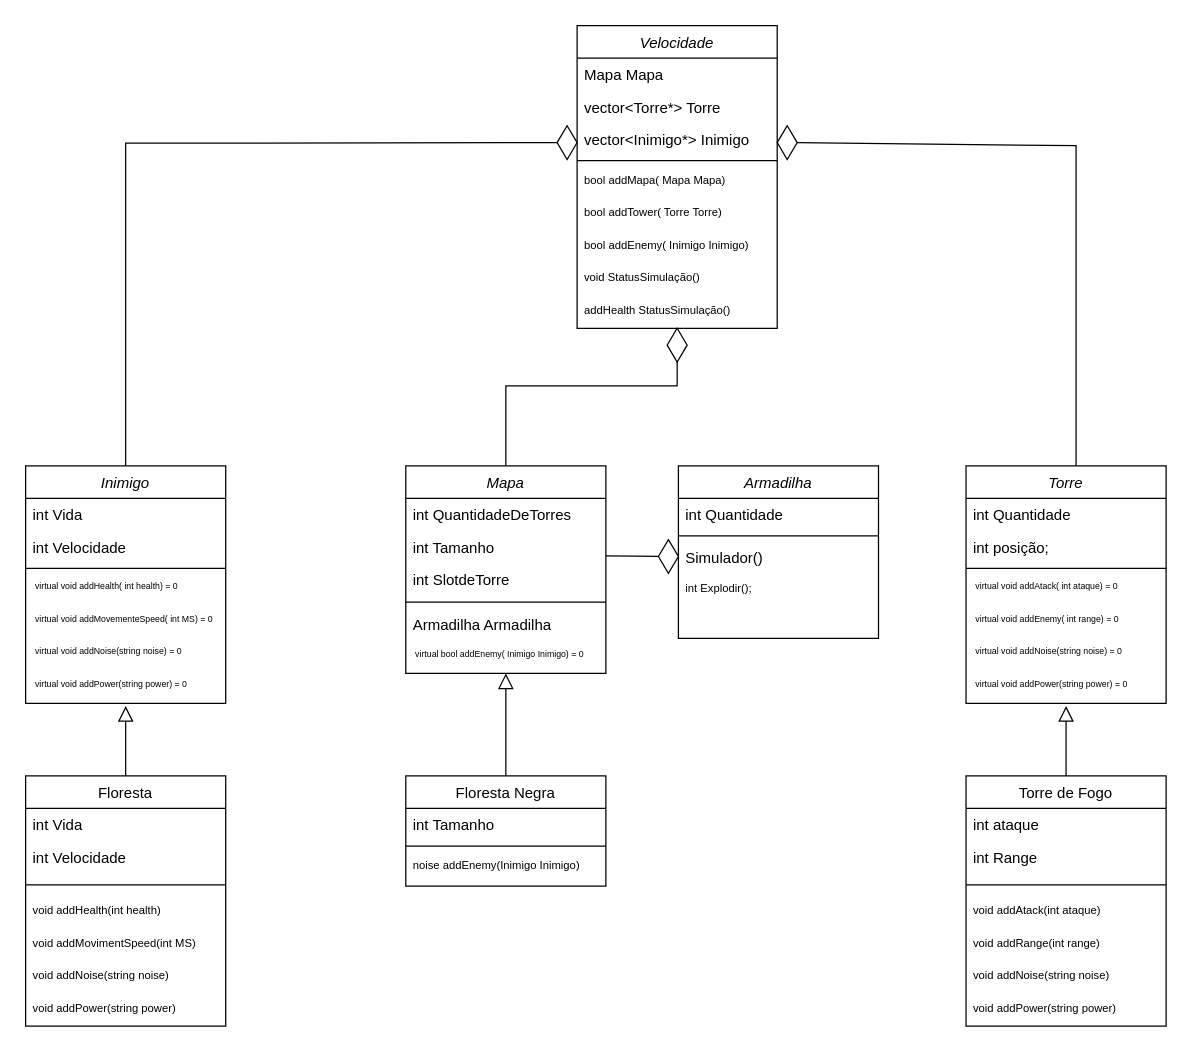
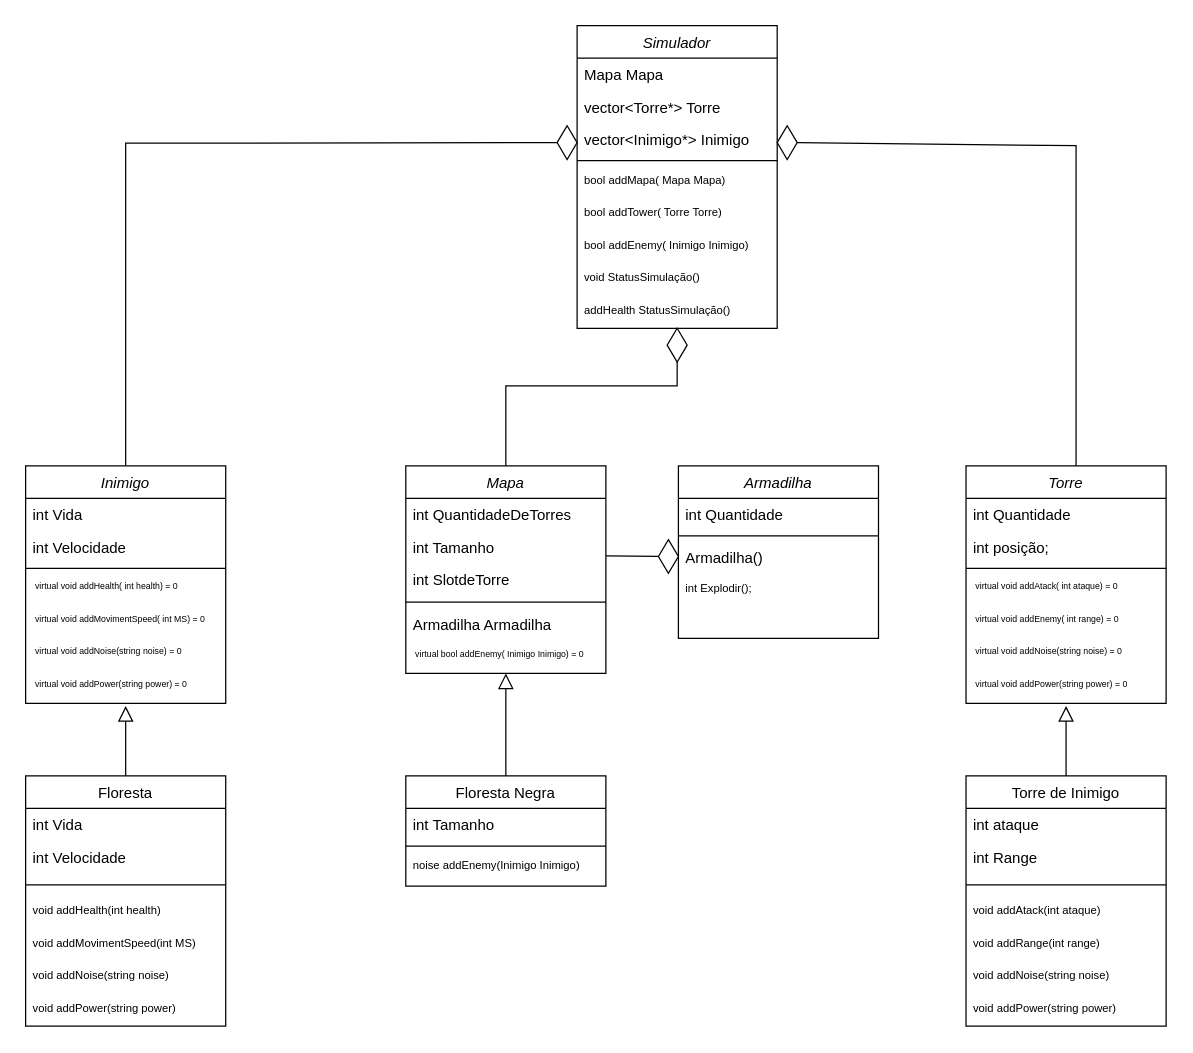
(676, 43) -> (676, 43)
(727, 558) -> (727, 558)
(126, 618) -> (123, 618)
(1065, 793) -> (1065, 793)
